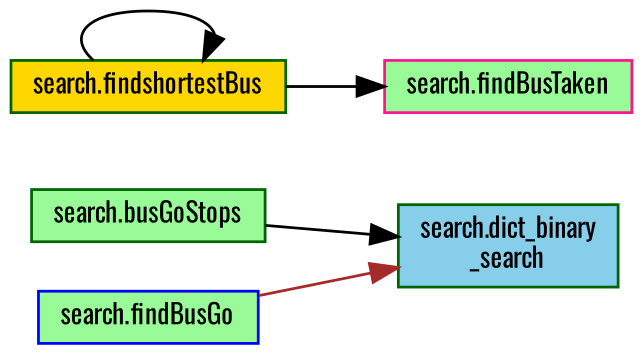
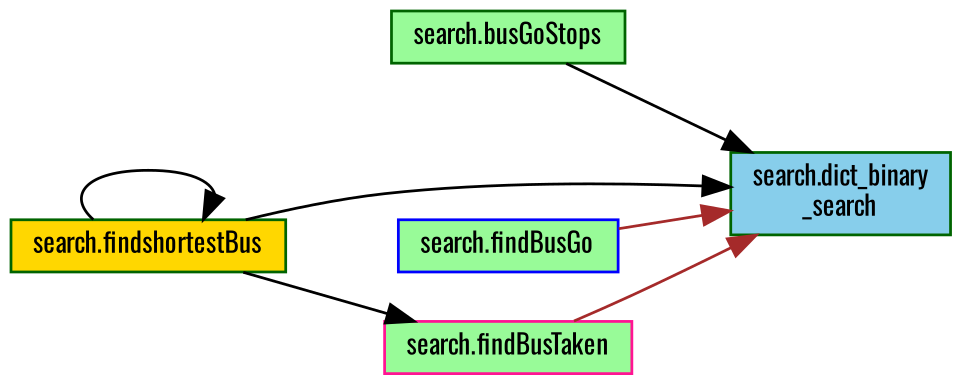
none -> (473, 187)
none -> (653, 285)
